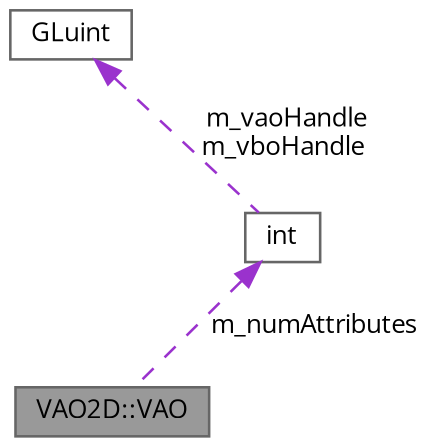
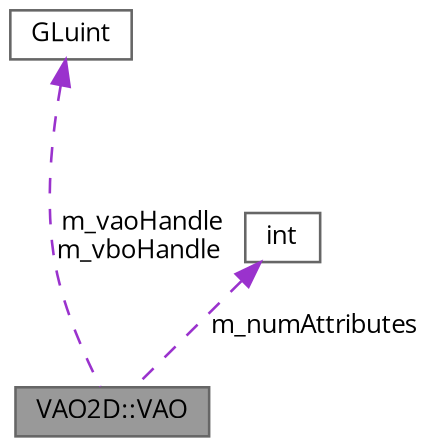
(187, 145) -> (52, 240)
